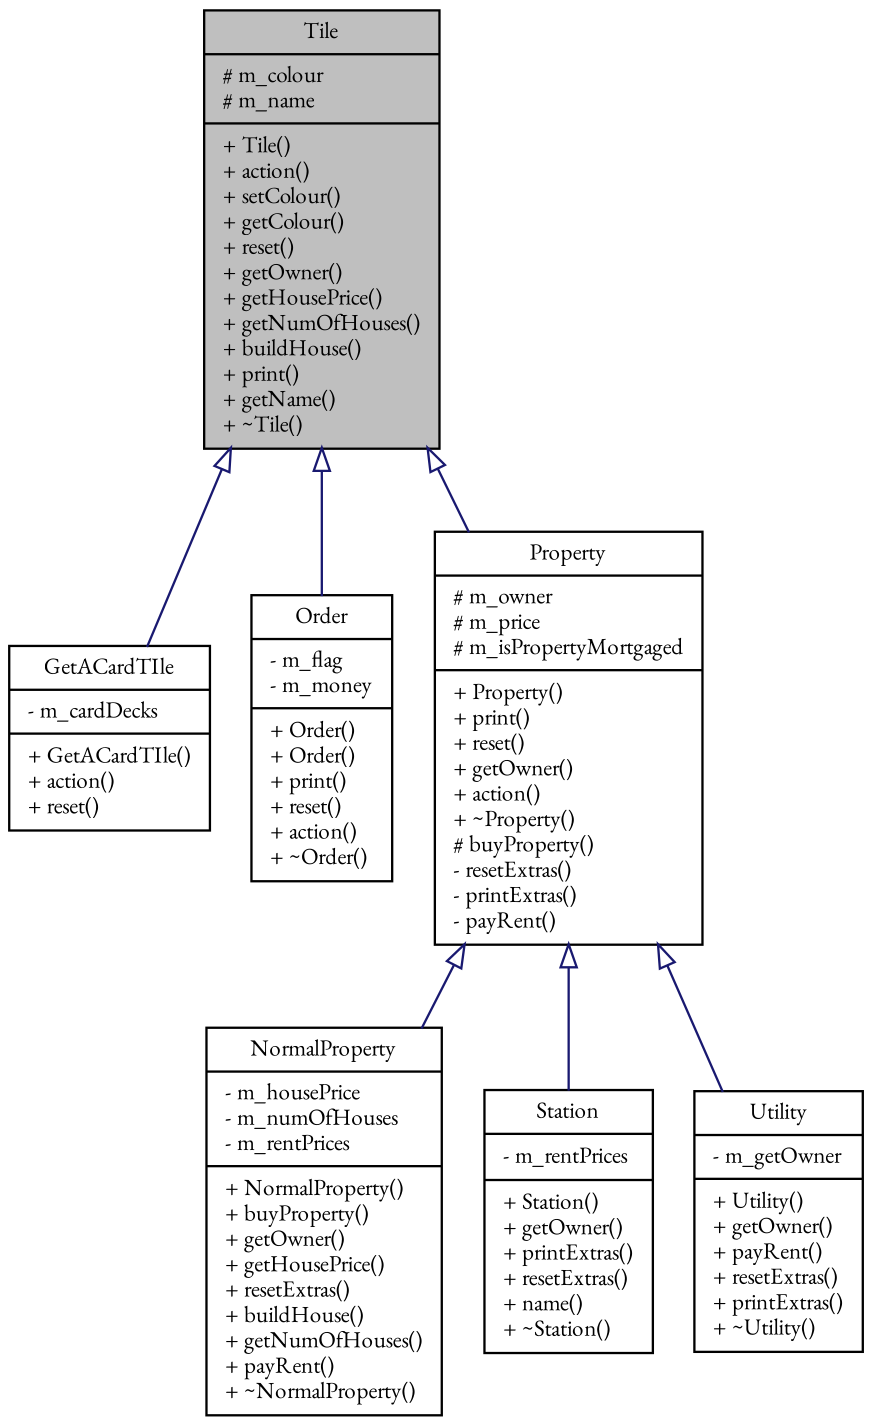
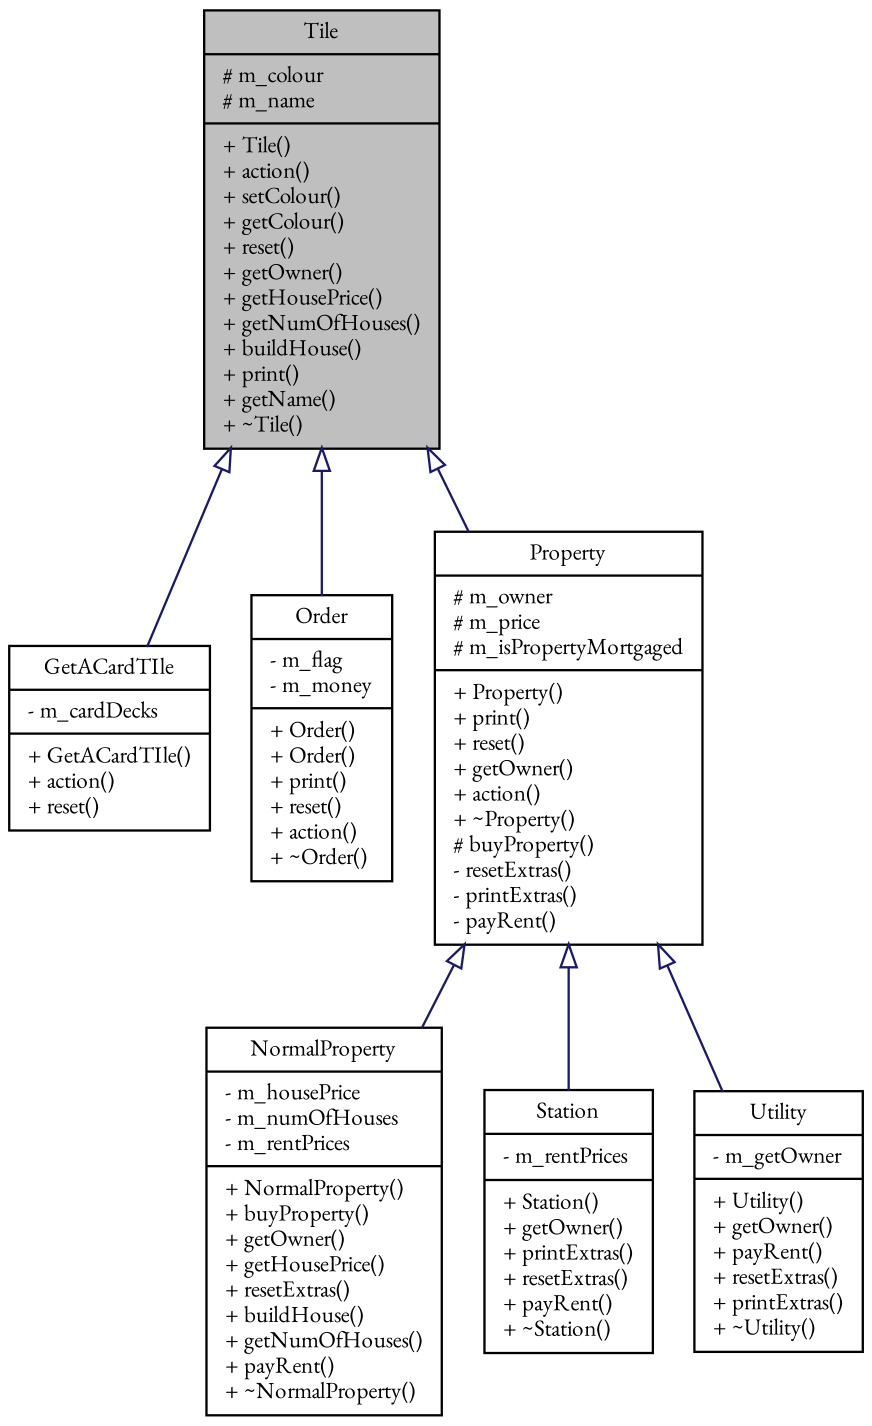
(543, 1303) -> (558, 1303)
